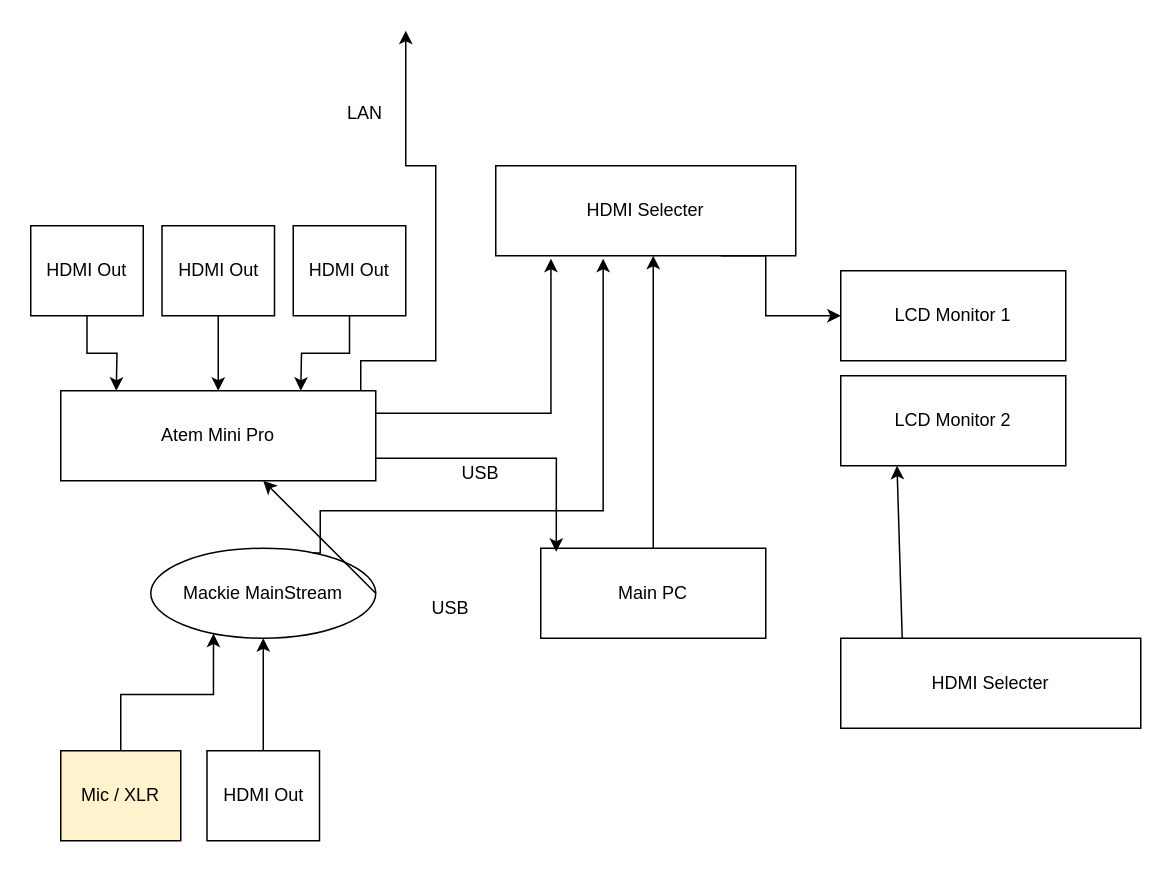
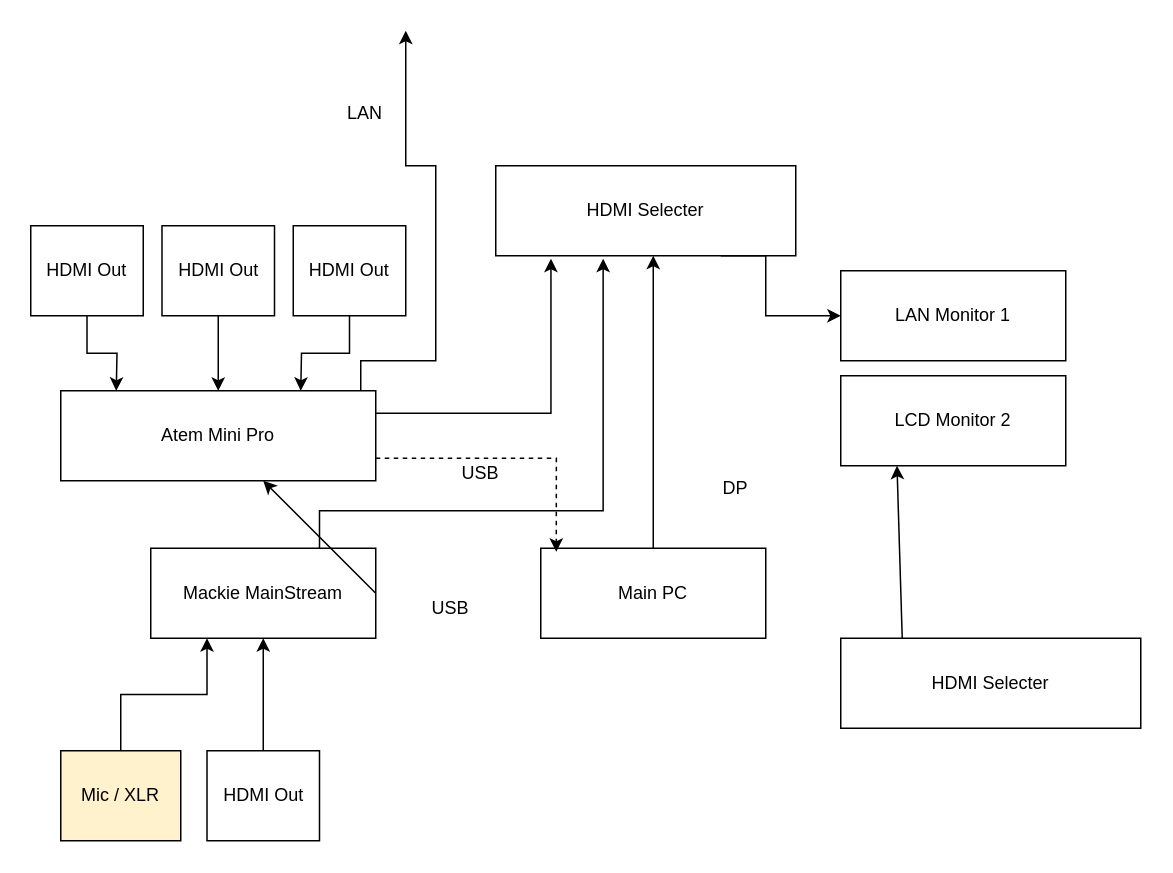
(953, 316) -> (953, 316)
(507, 458) -> (507, 458)
none -> (736, 488)
(263, 593) -> (263, 593)
